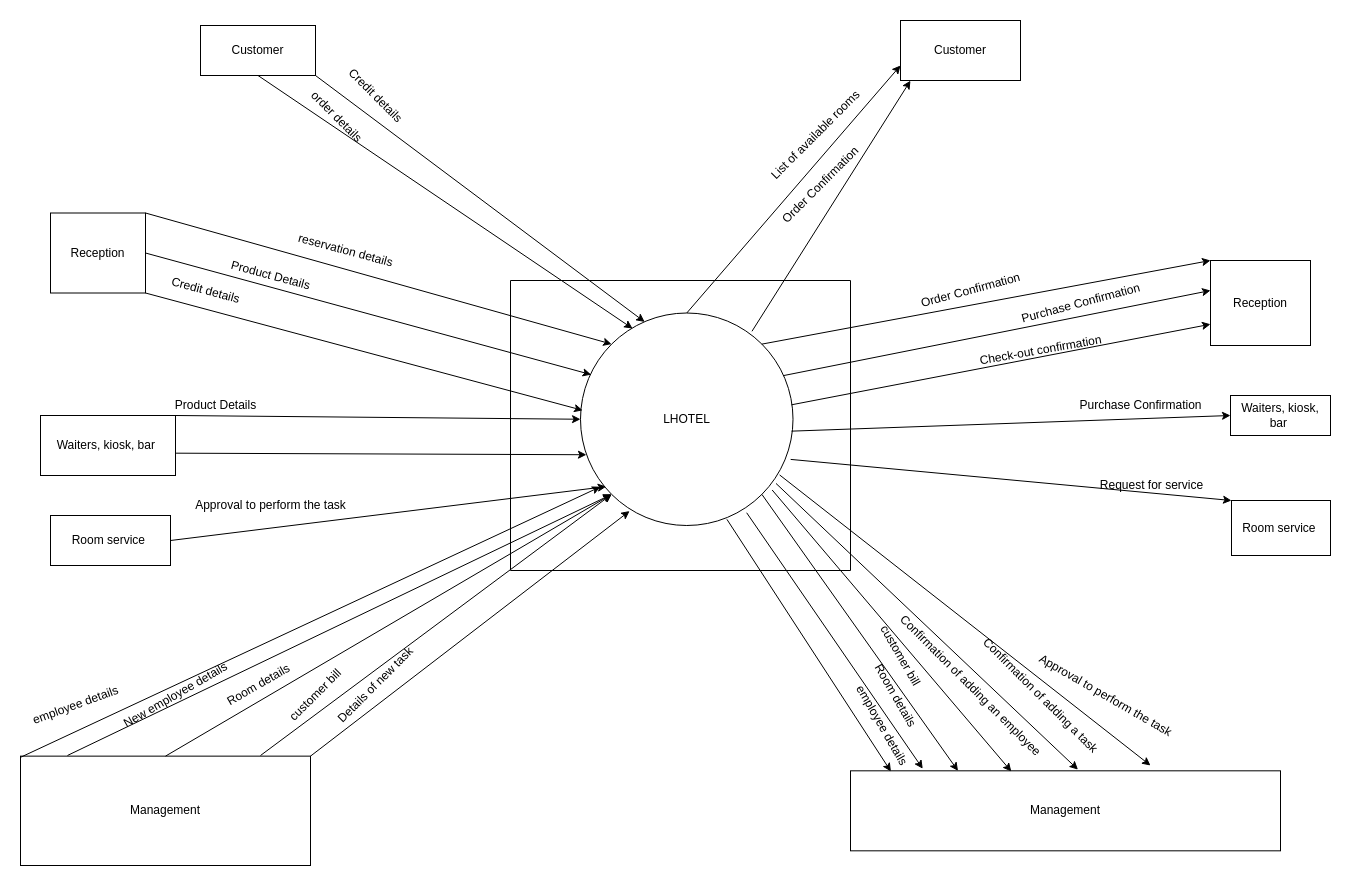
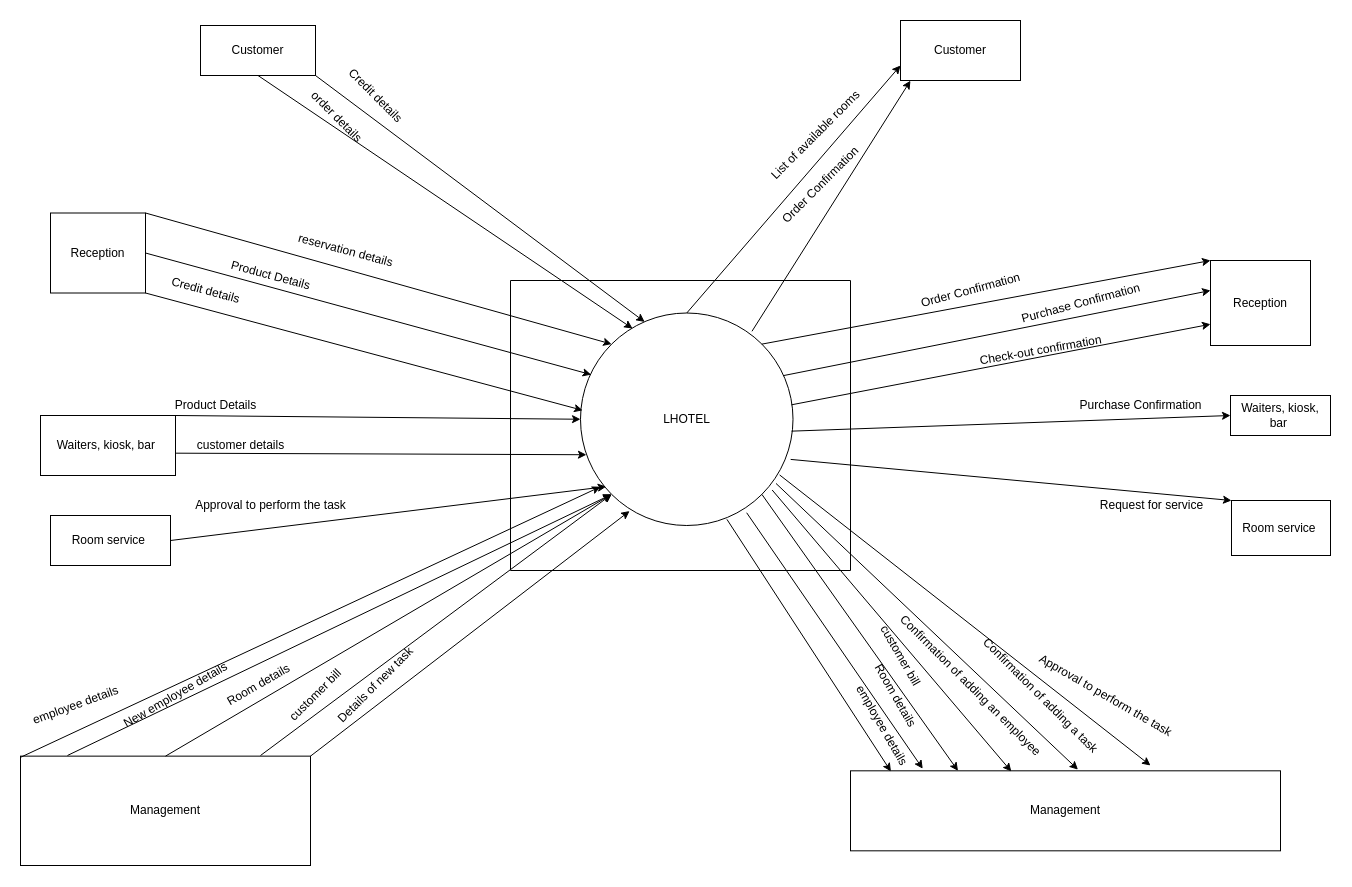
none -> (241, 446)
(1152, 486) -> (1152, 506)
